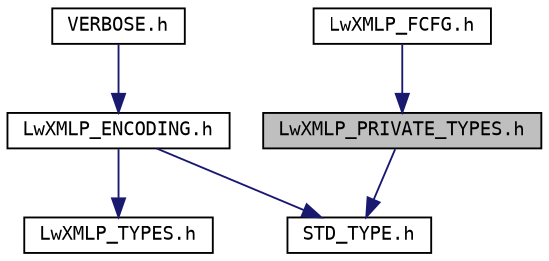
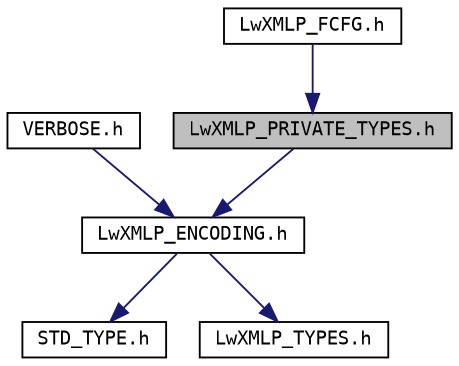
(384, 174) -> (260, 177)
